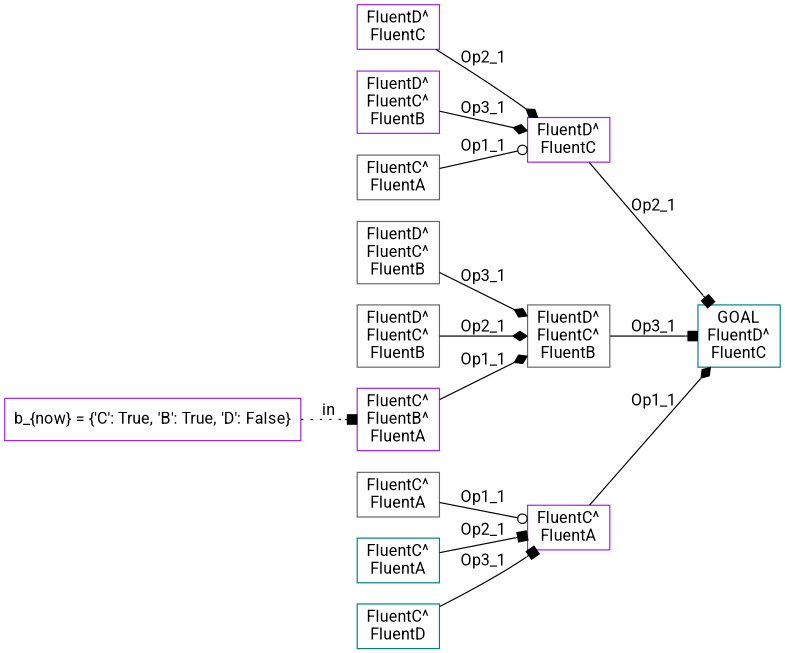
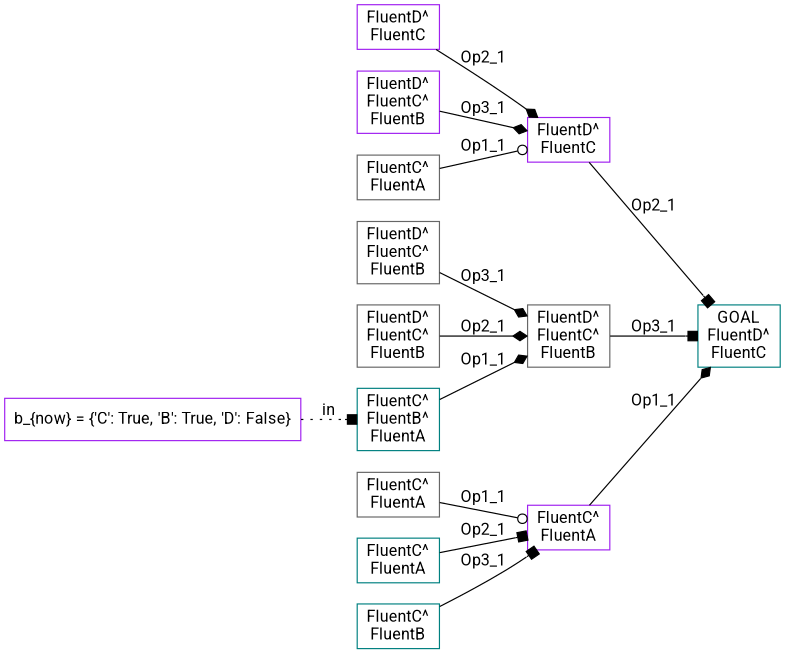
(398, 419) -> (398, 419)
(398, 626) -> (398, 626)
